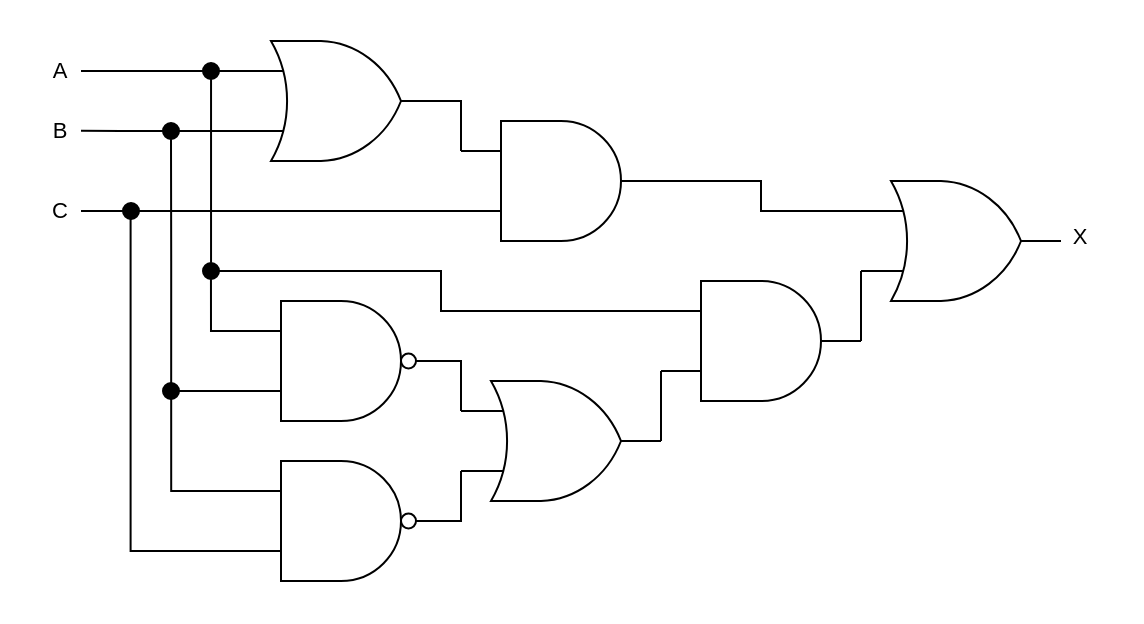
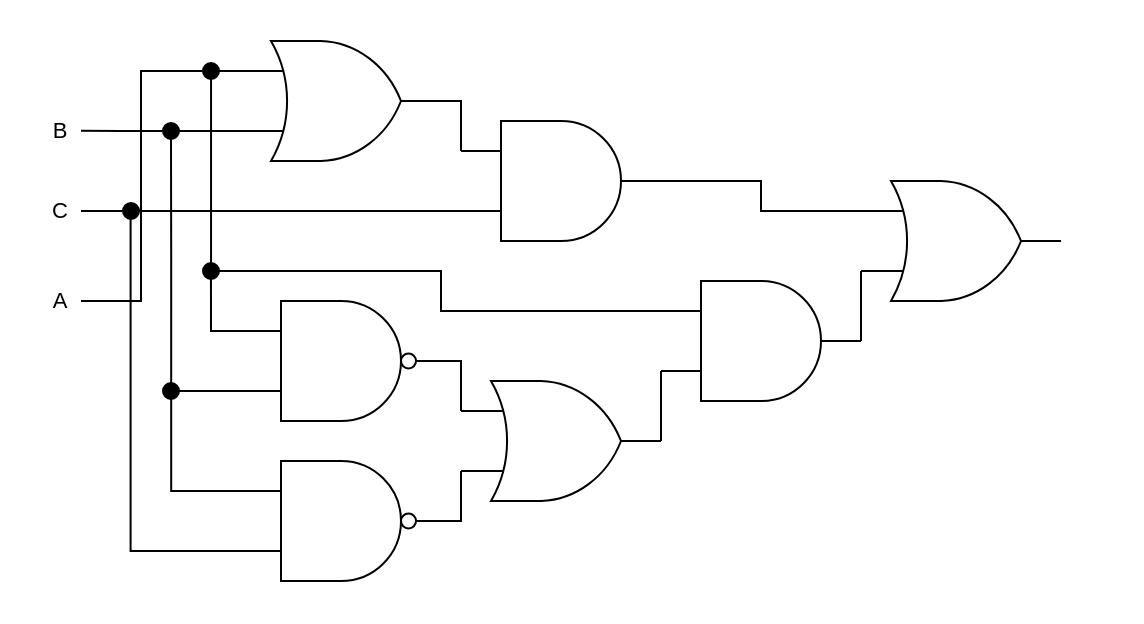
(61, 71) -> (61, 301)
(1081, 236) -> none
